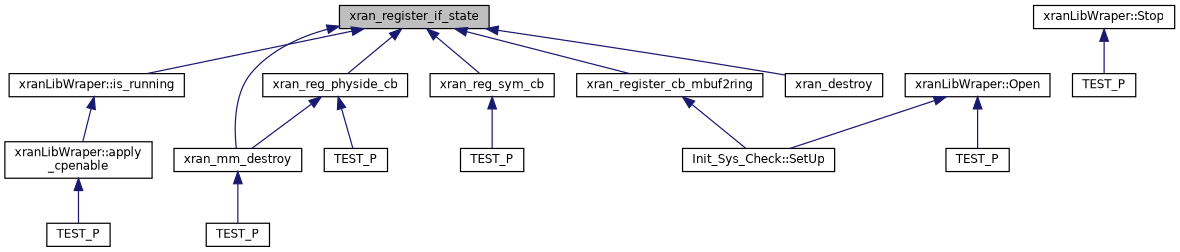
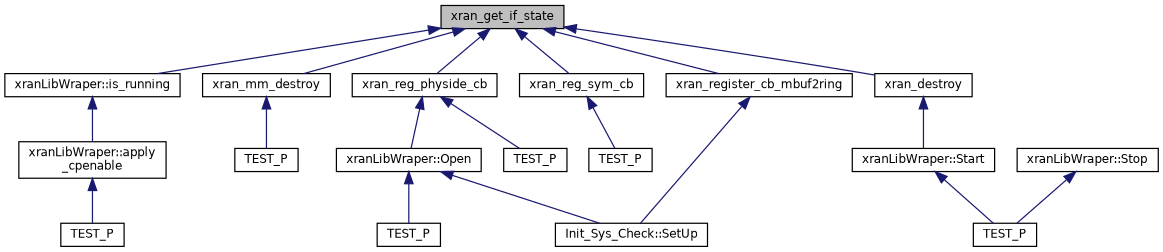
(414, 17) -> (502, 17)
(281, 126) -> (415, 129)
none -> (923, 160)
